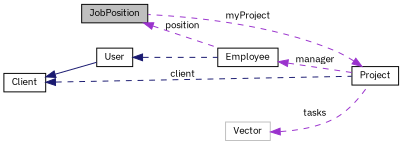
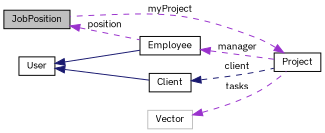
(180, 57) -> (102, 56)
(76, 68) -> (107, 75)
